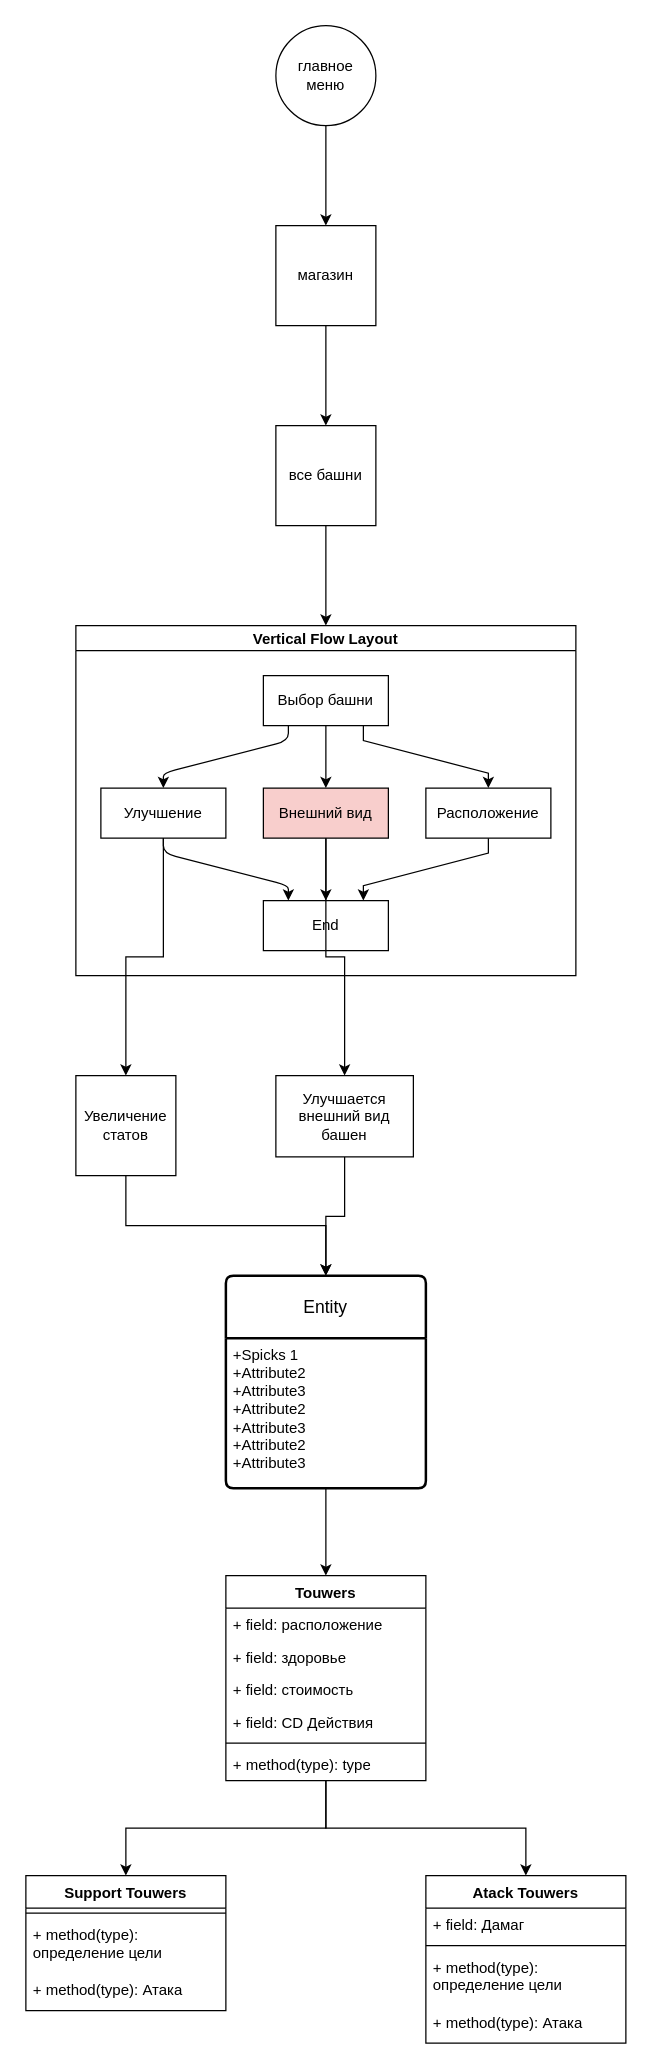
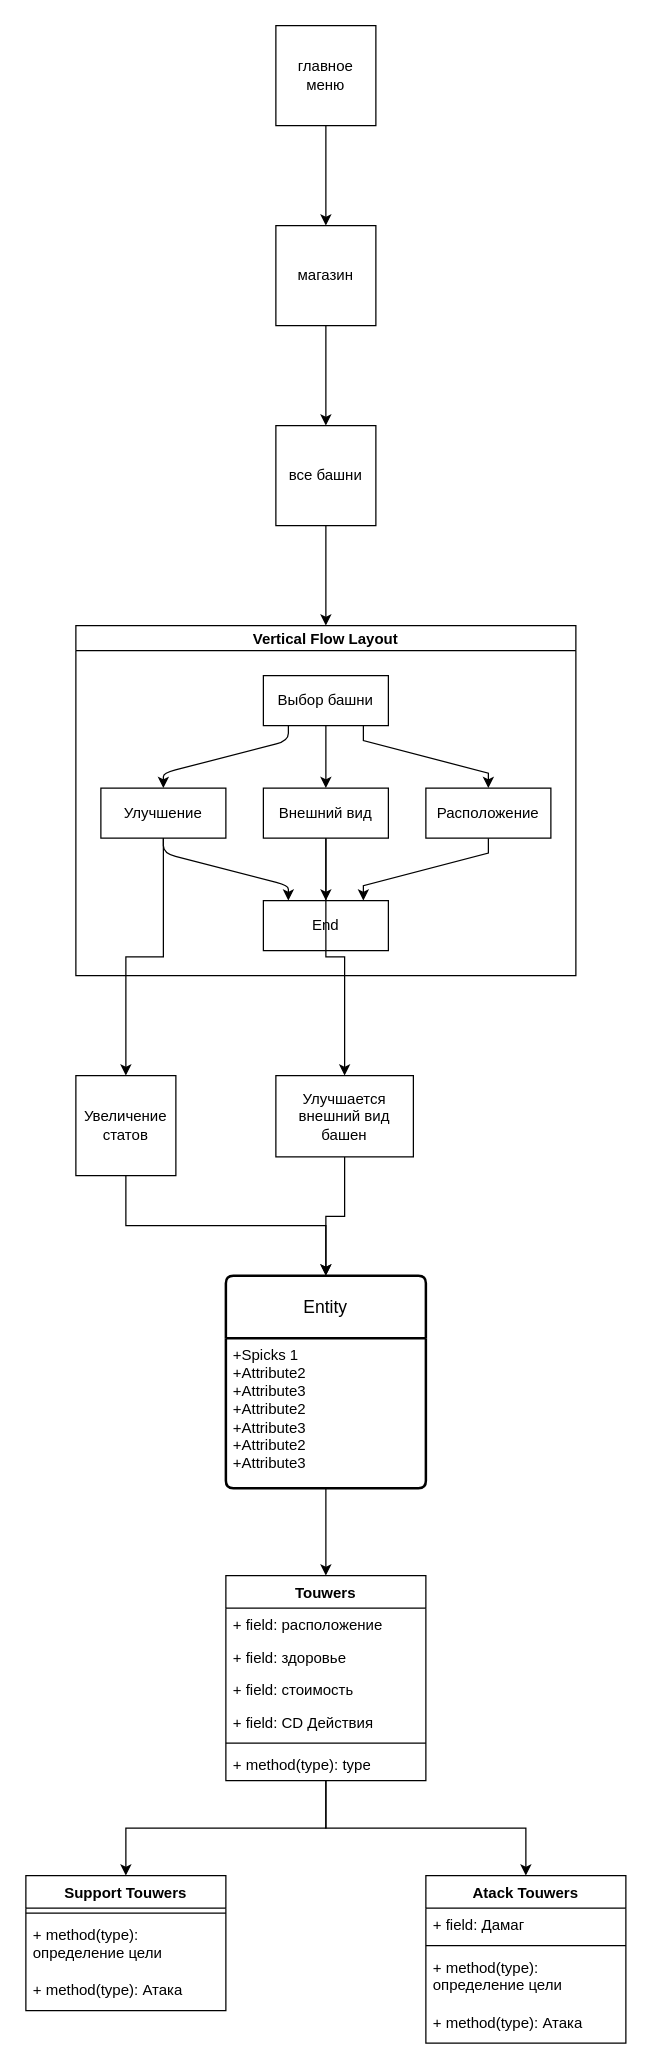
(326, 76) -> (326, 76)
(326, 813) -> (326, 813)
